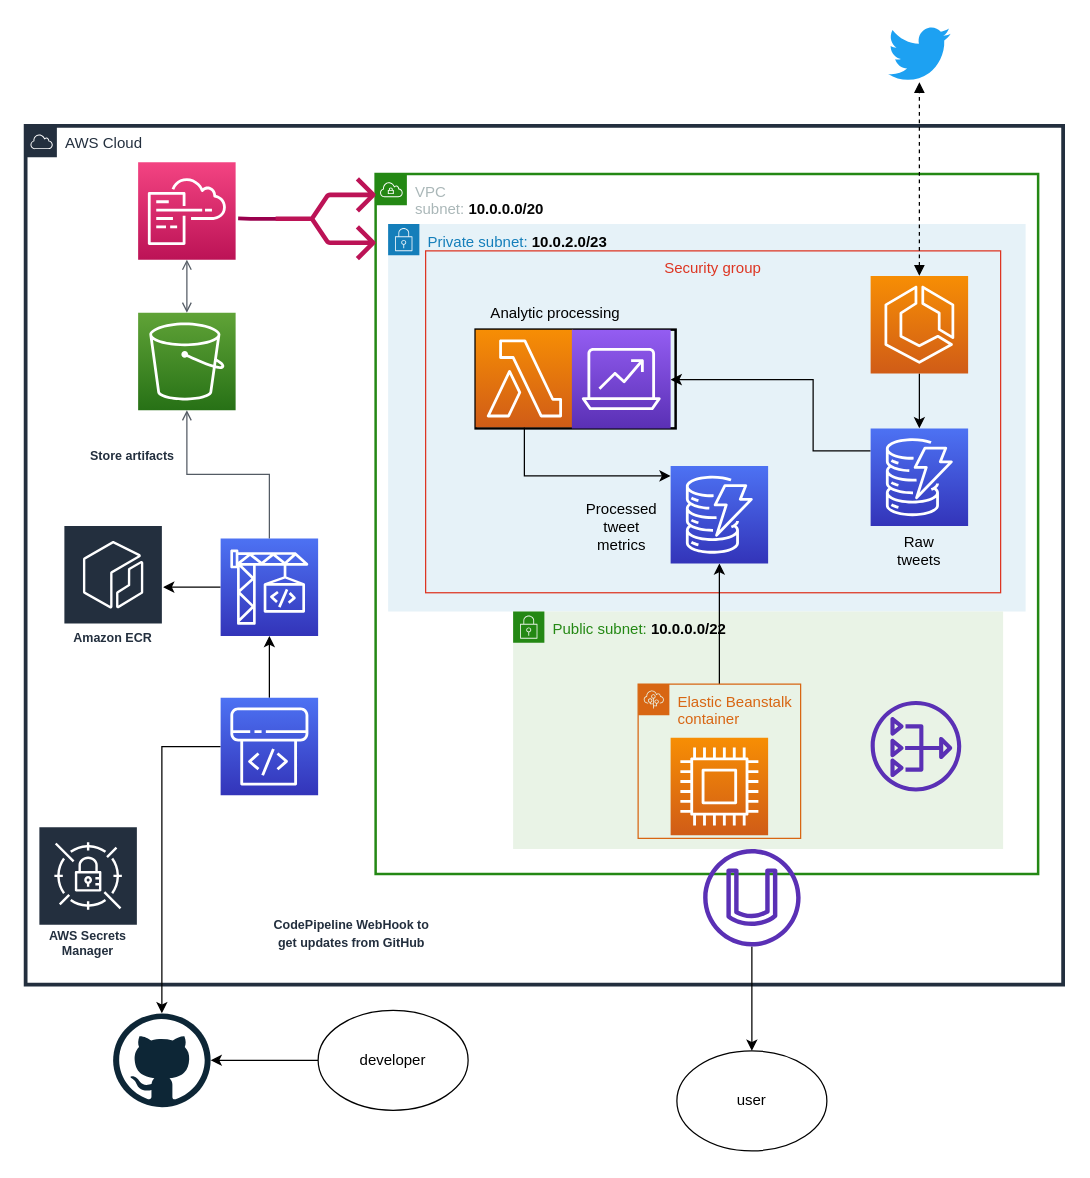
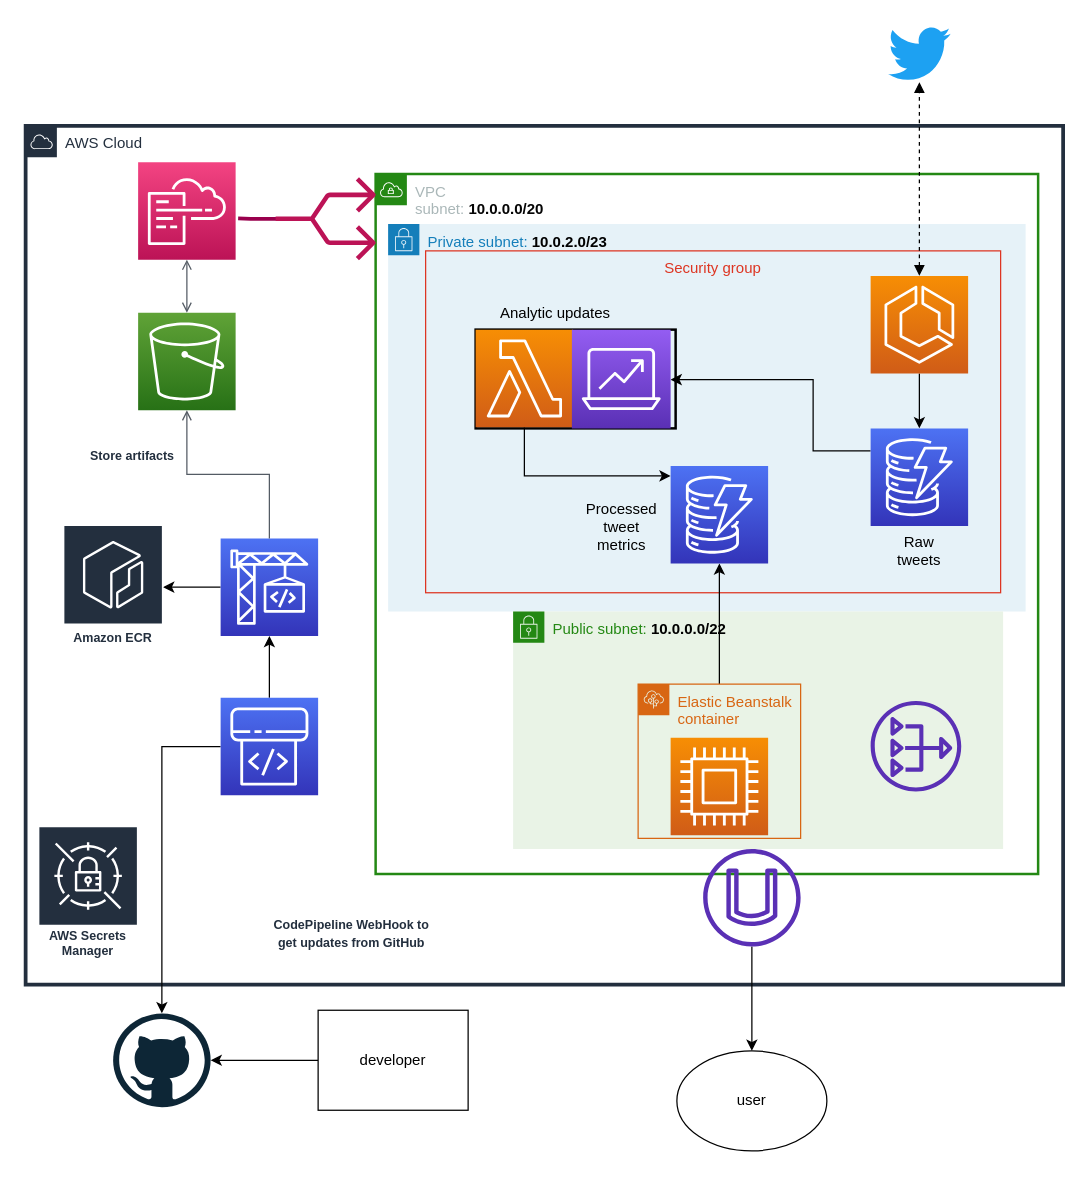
(556, 313) -> (556, 313)
(393, 1060) -> (393, 1060)
